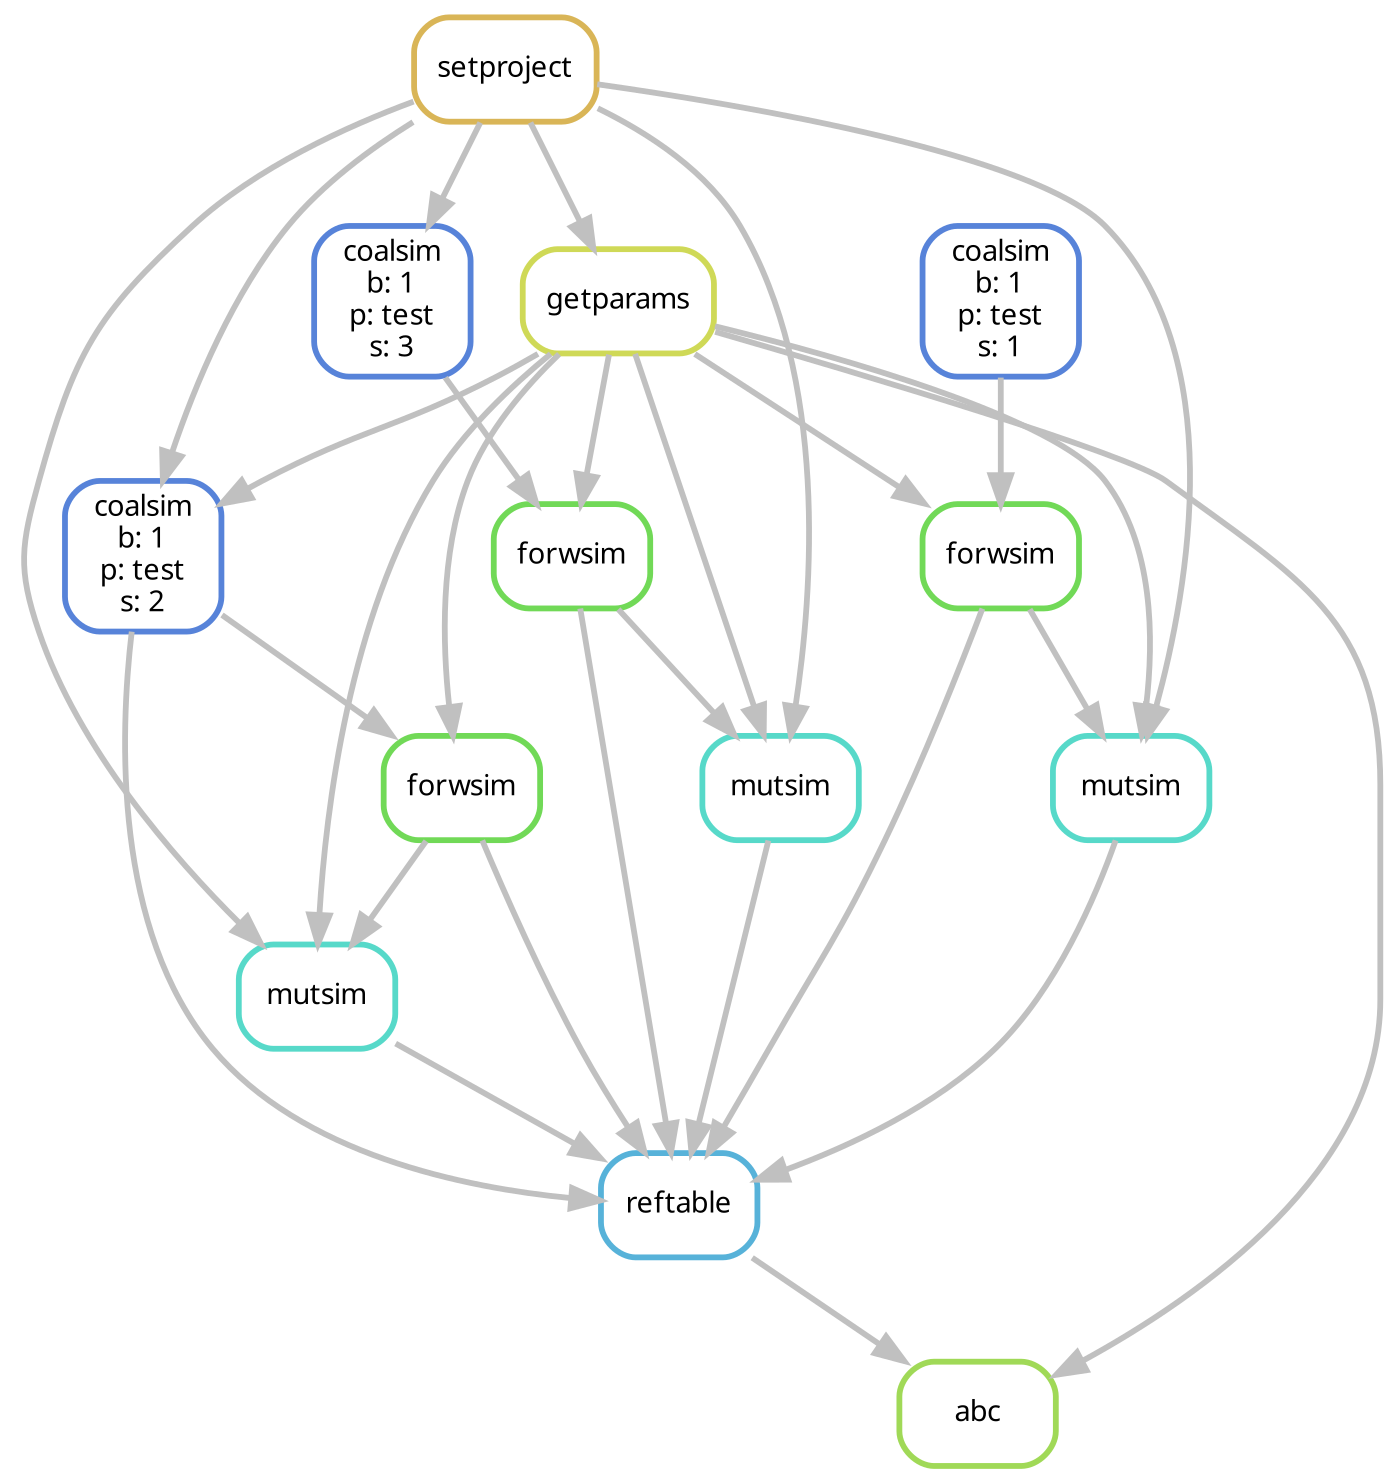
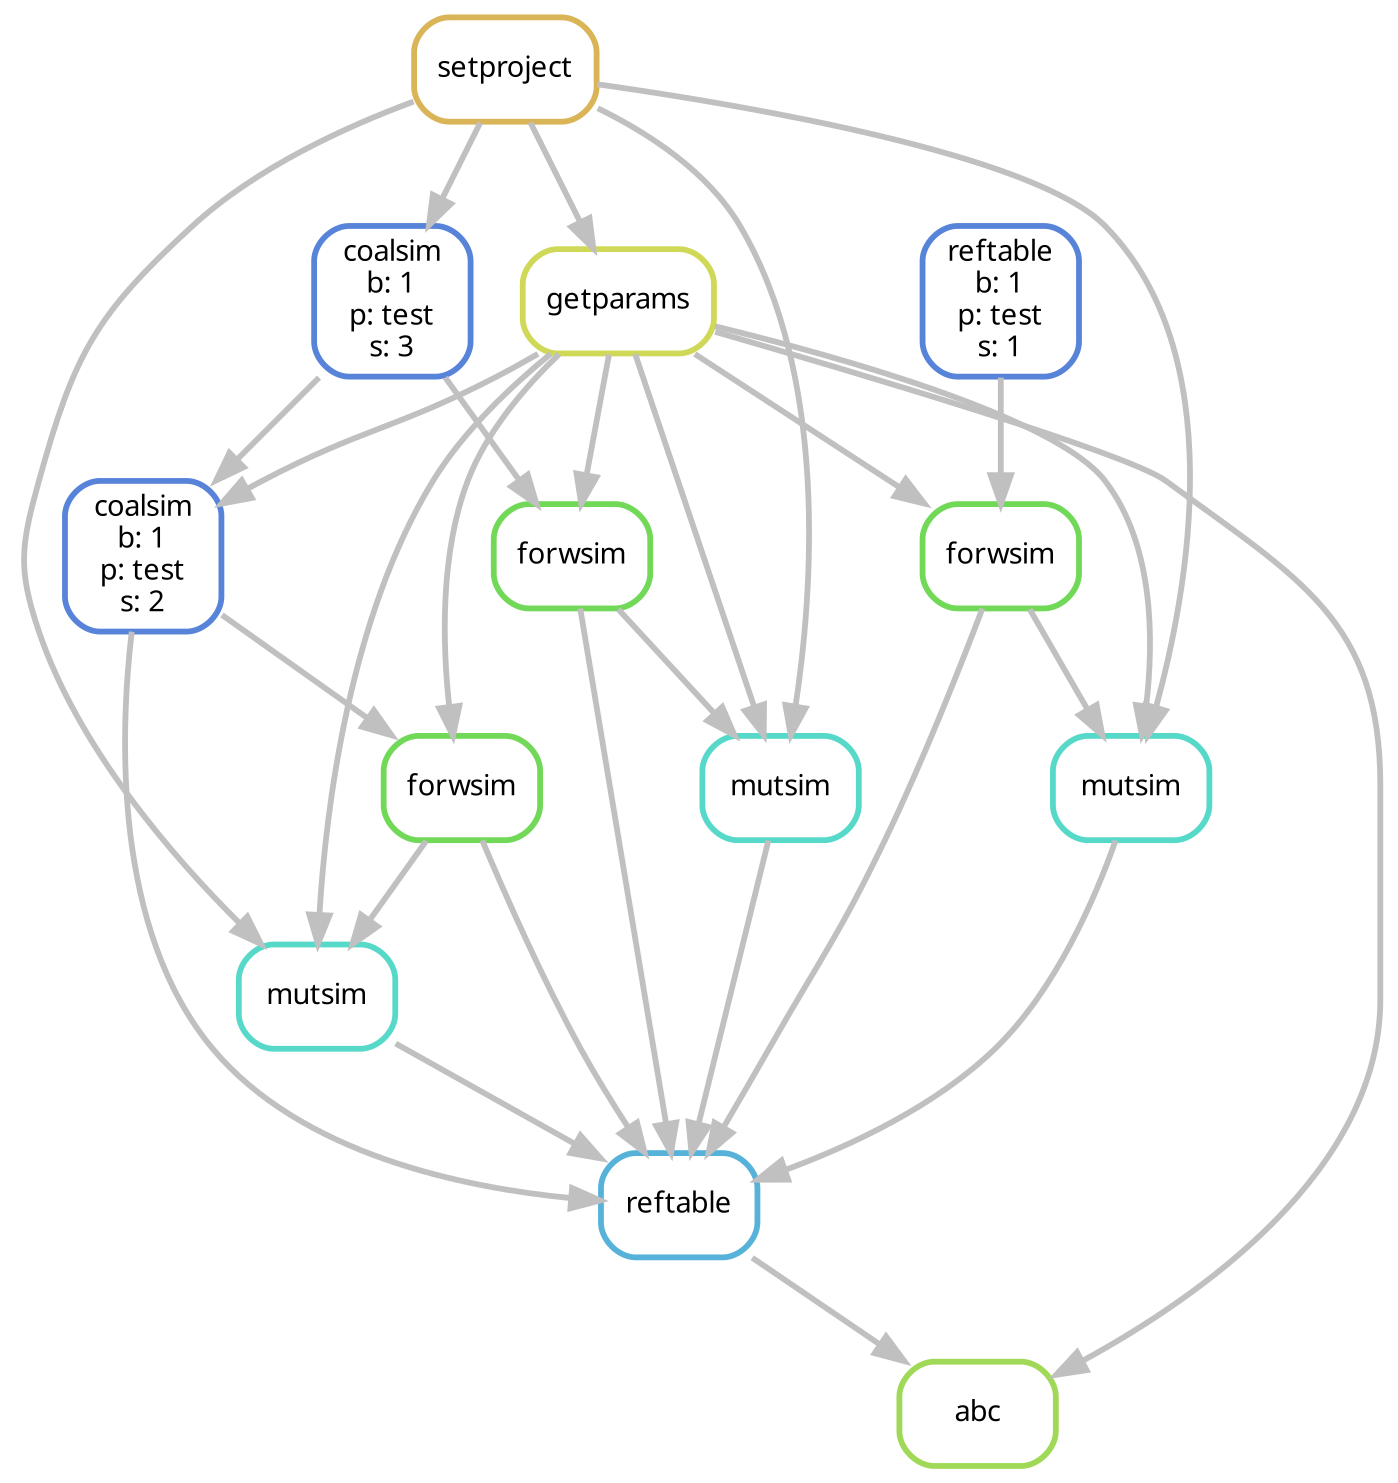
(261, 264) -> (278, 418)
(1001, 301) -> (1001, 301)
